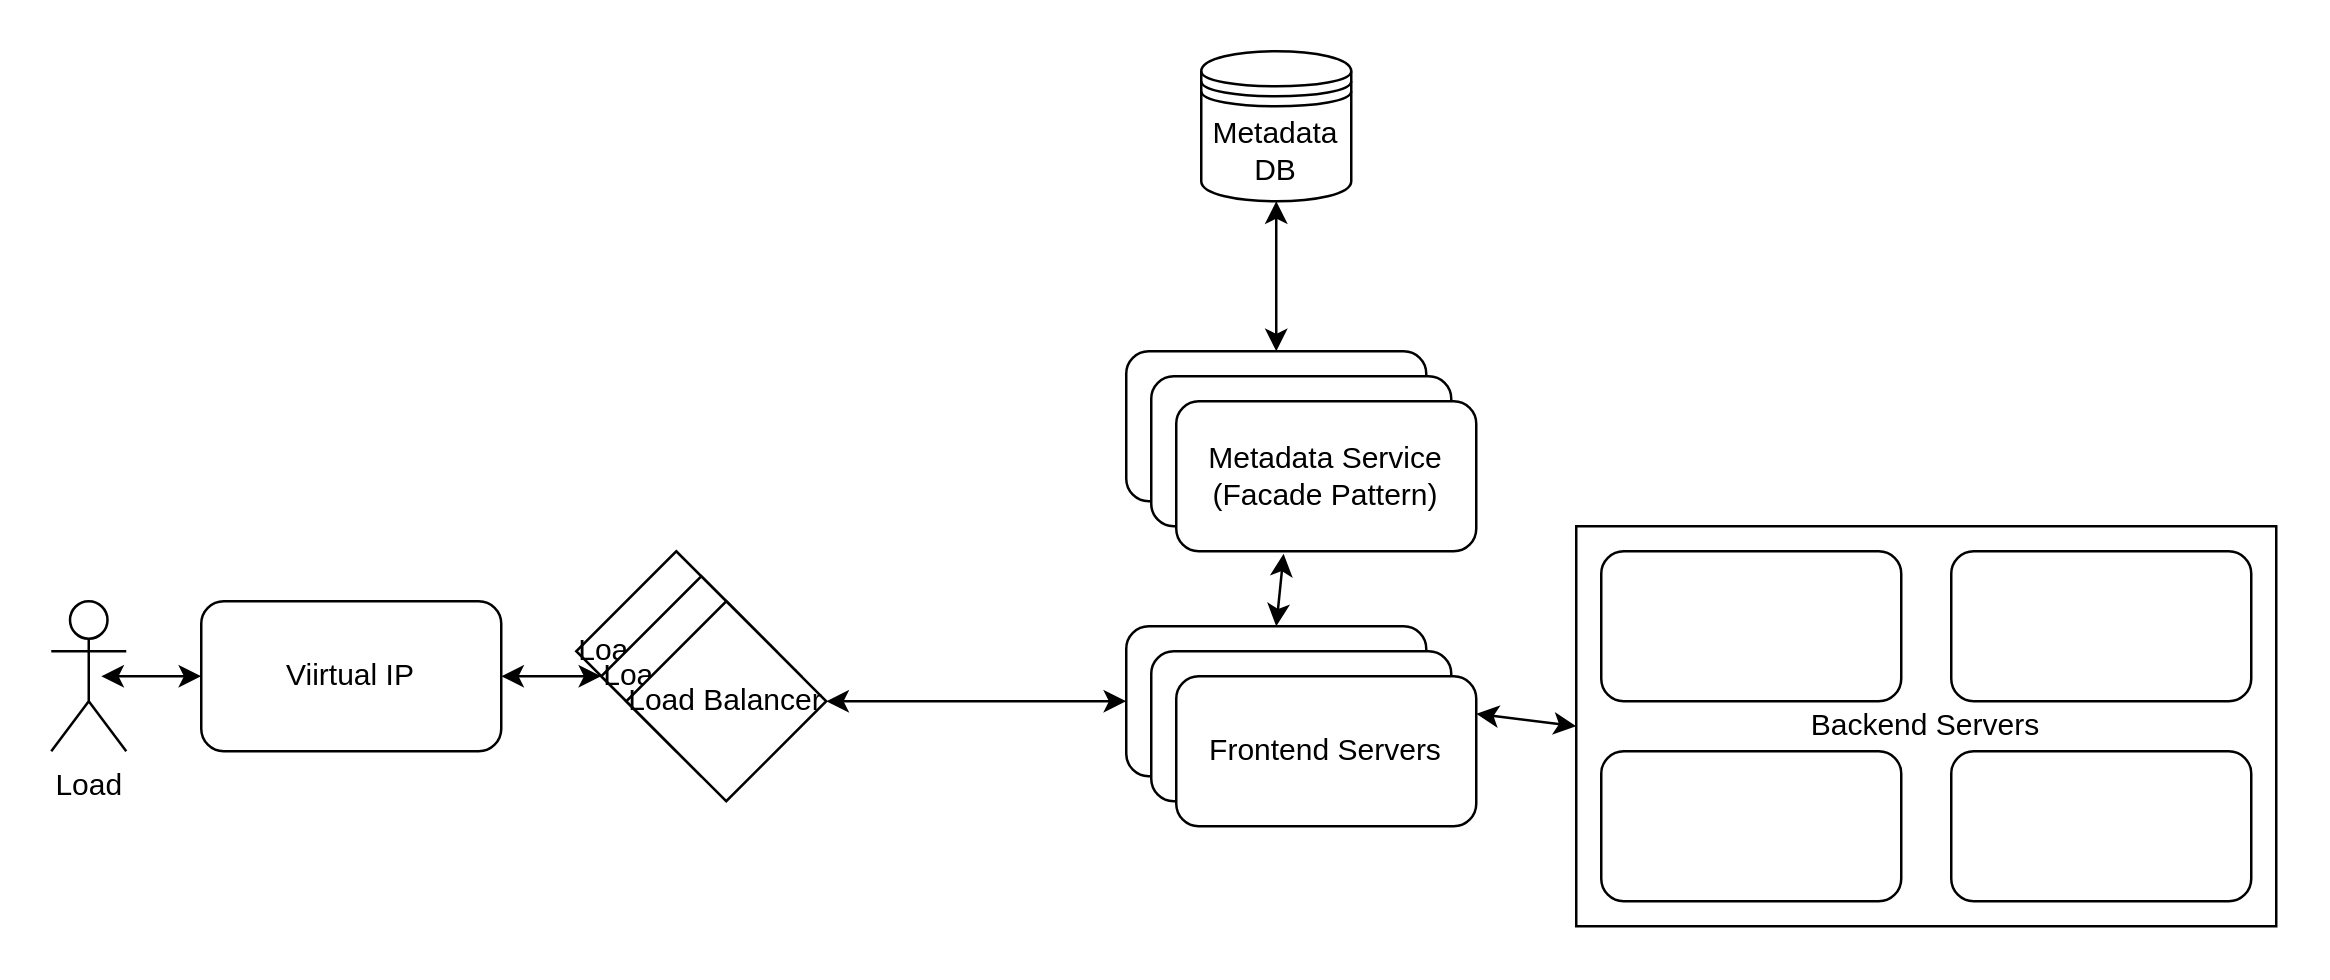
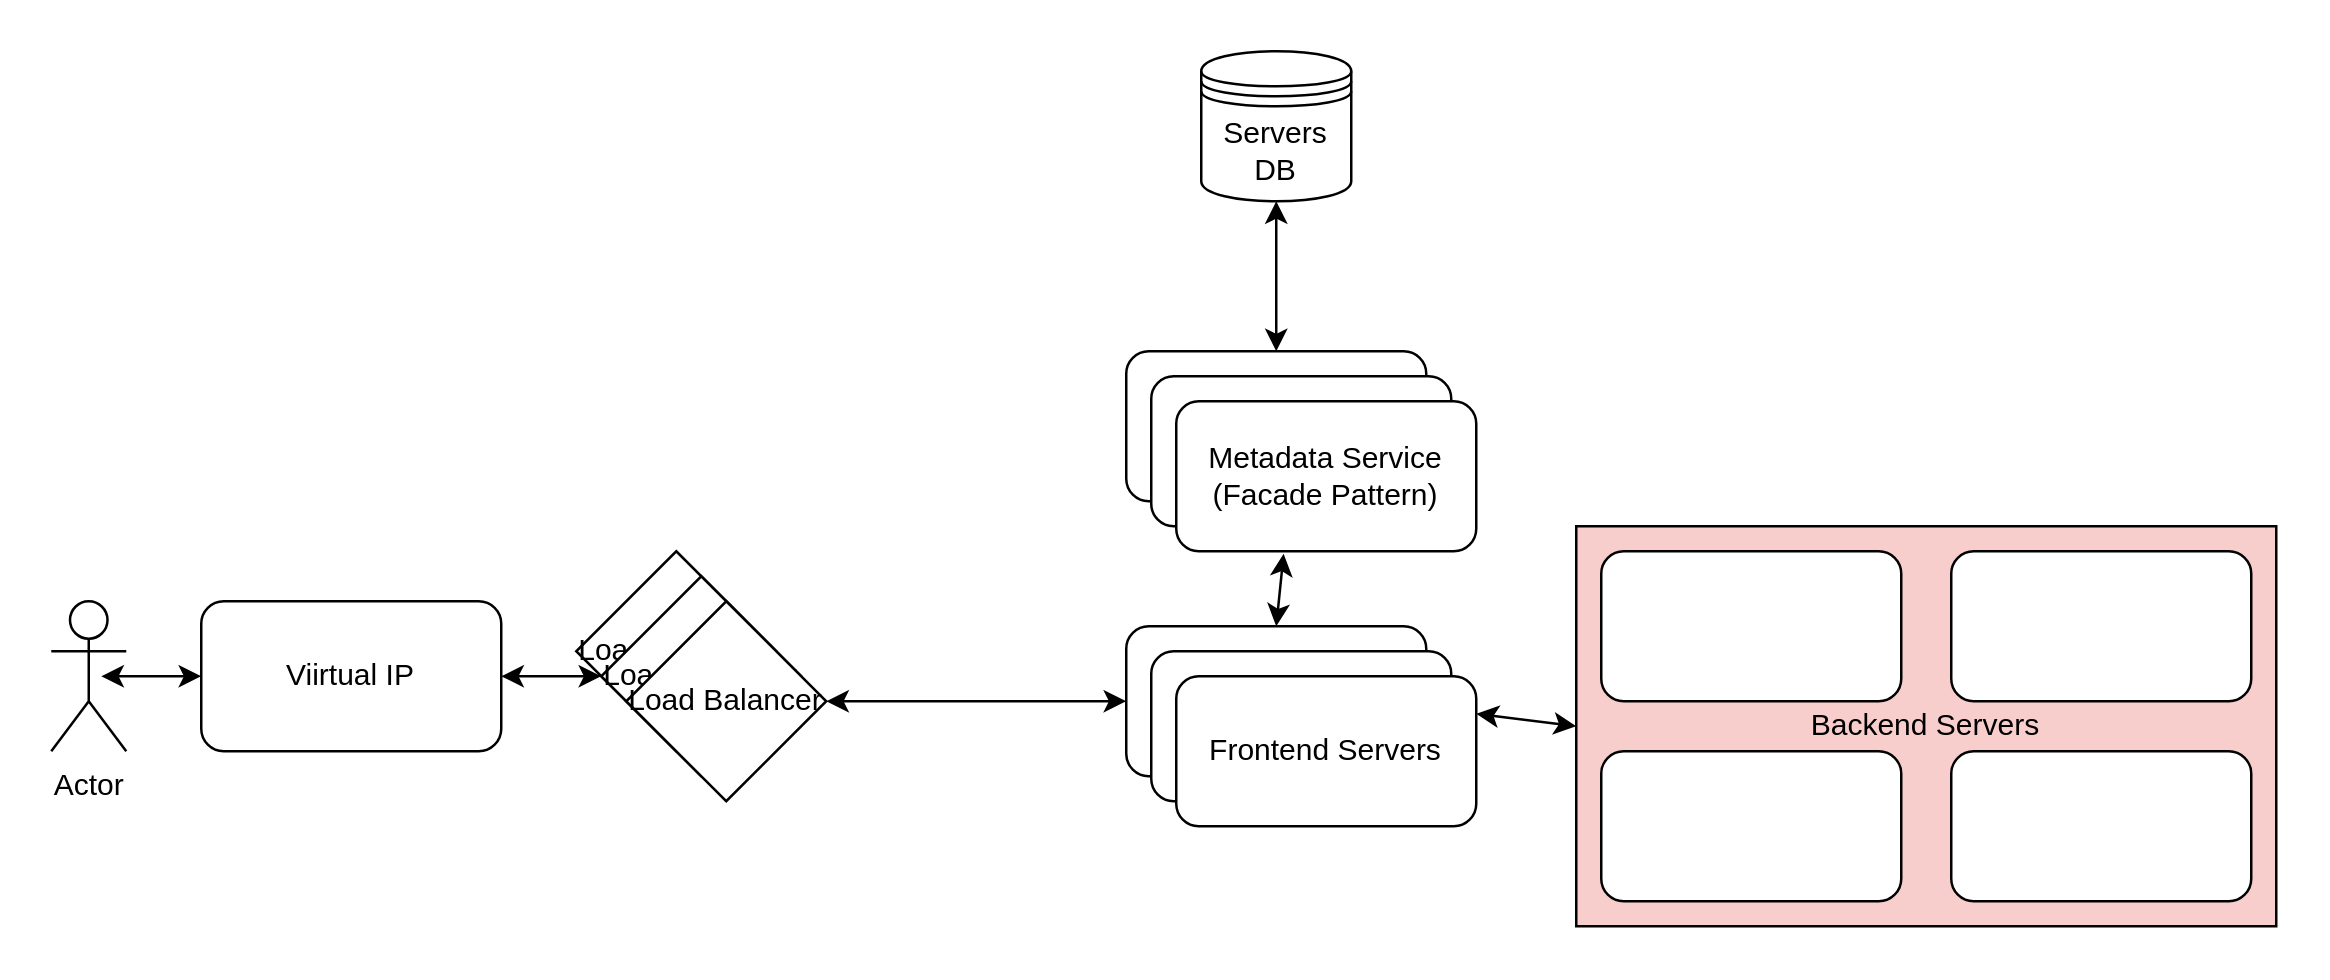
(1276, 151) -> (1276, 151)
(1926, 726) -> (1926, 726)
(90, 787) -> (90, 787)
